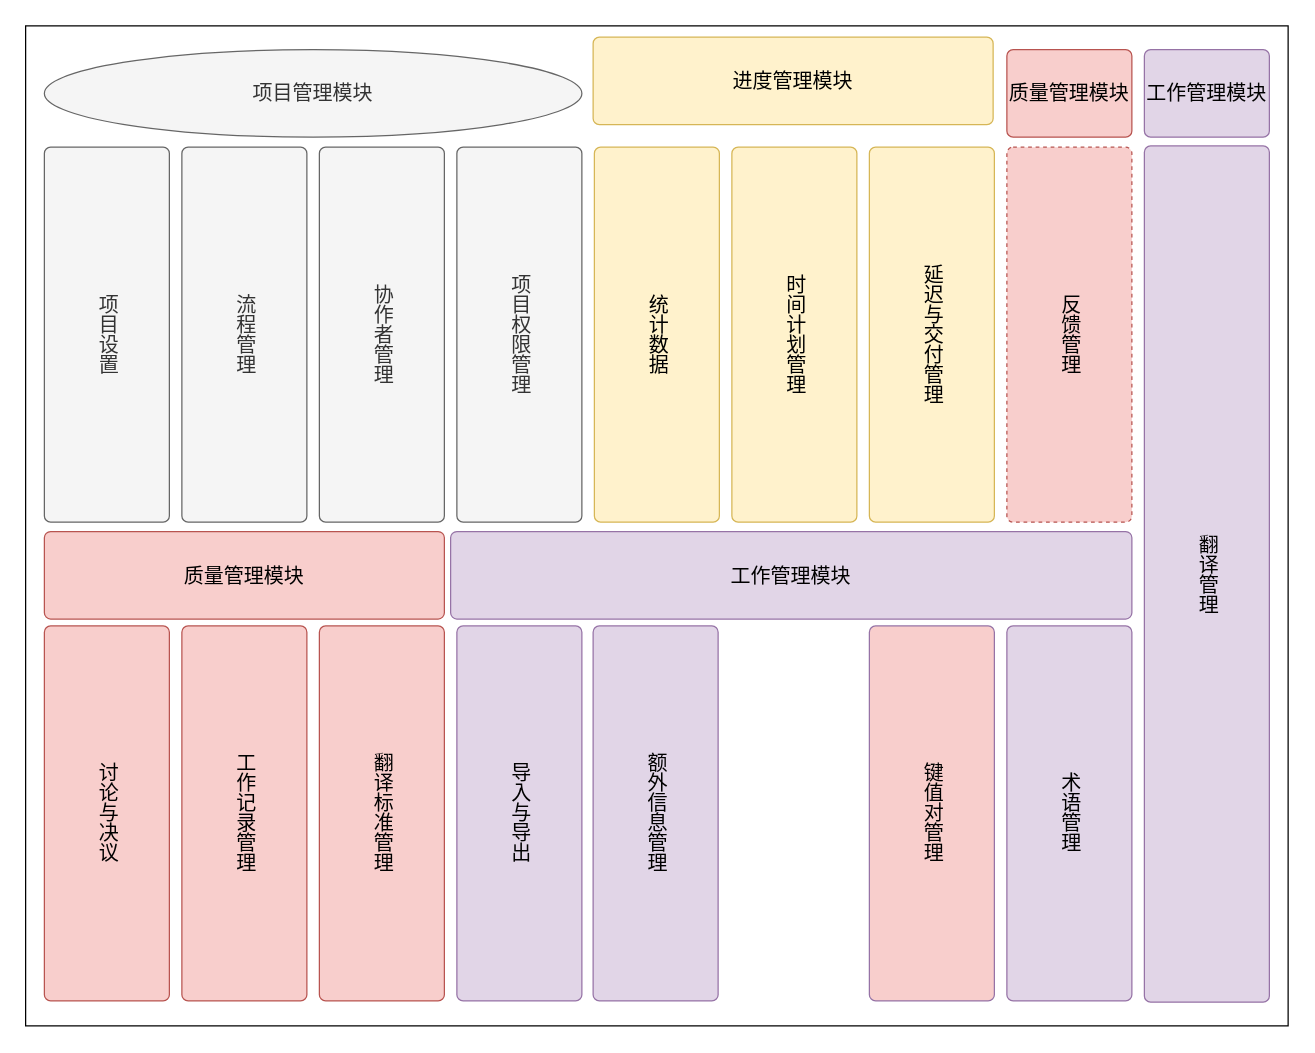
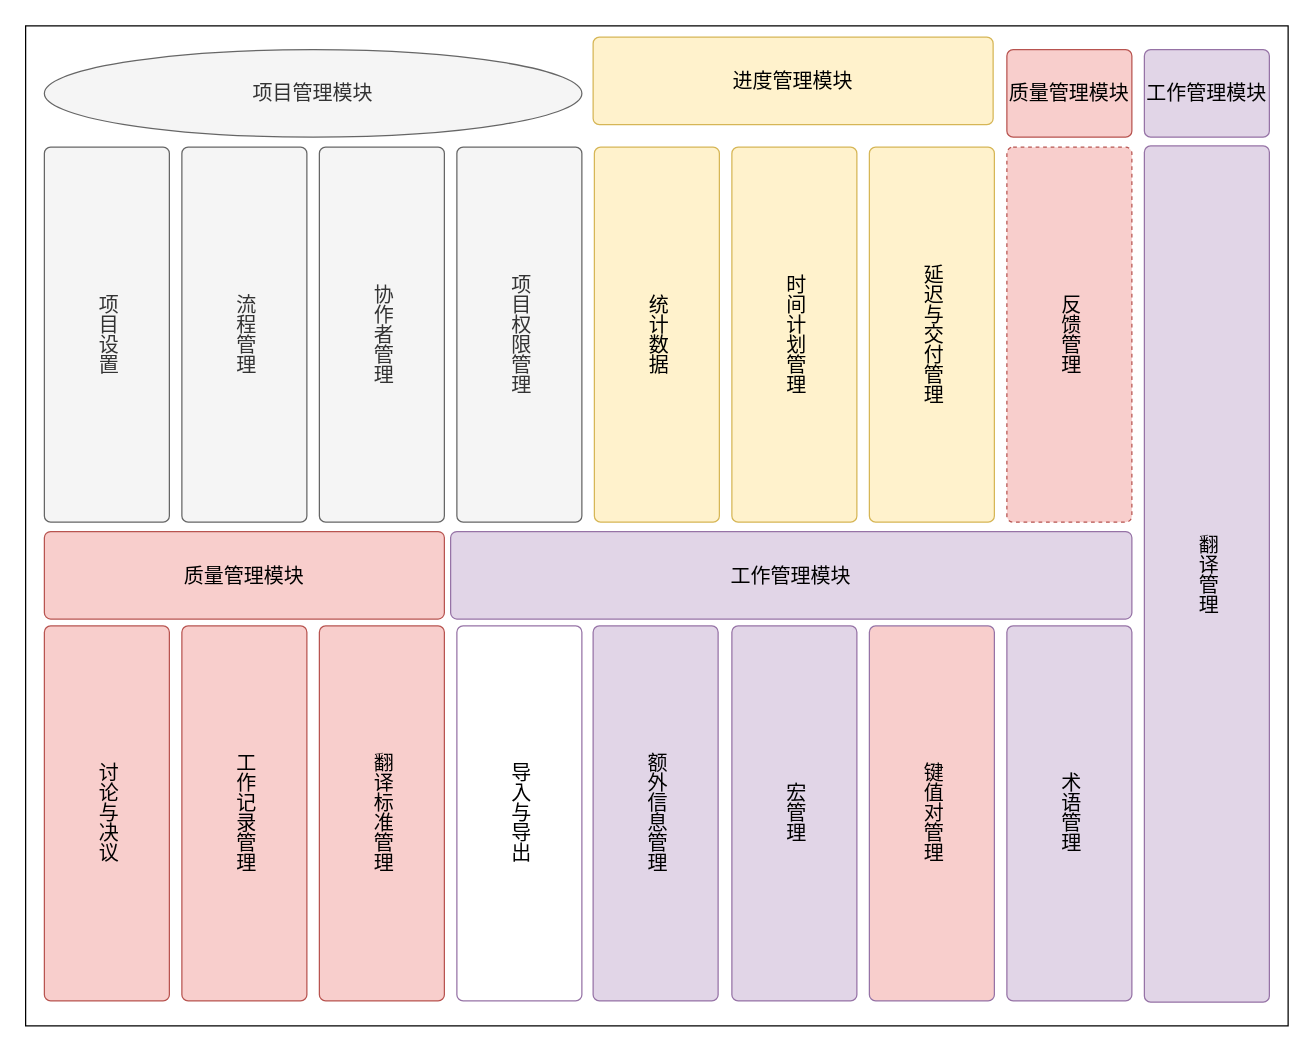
(519, 813) -> (519, 813)
none -> (794, 813)
